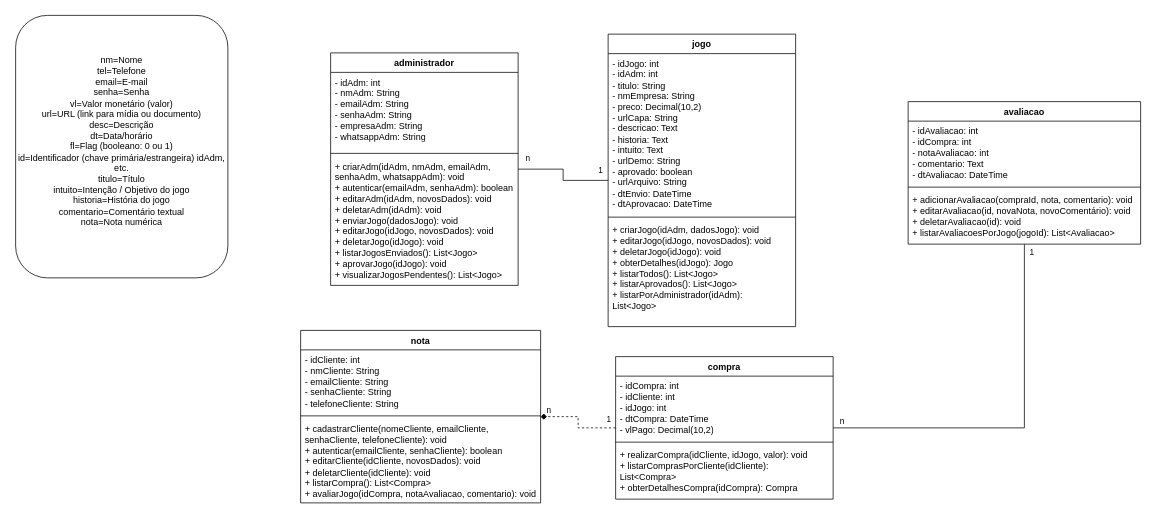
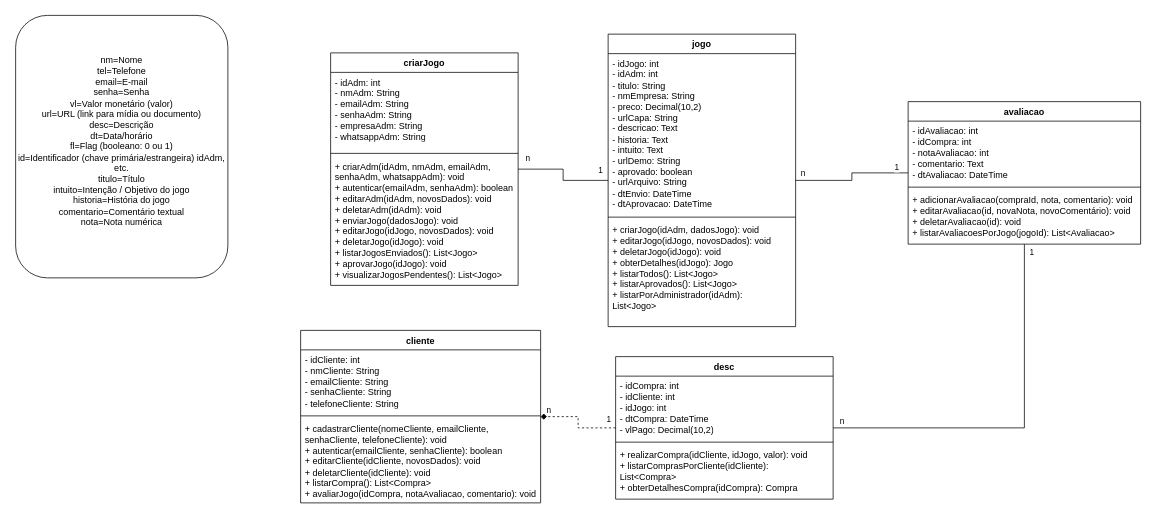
(424, 64) -> (424, 64)
none -> (852, 177)
(420, 341) -> (420, 341)
(724, 367) -> (724, 367)
